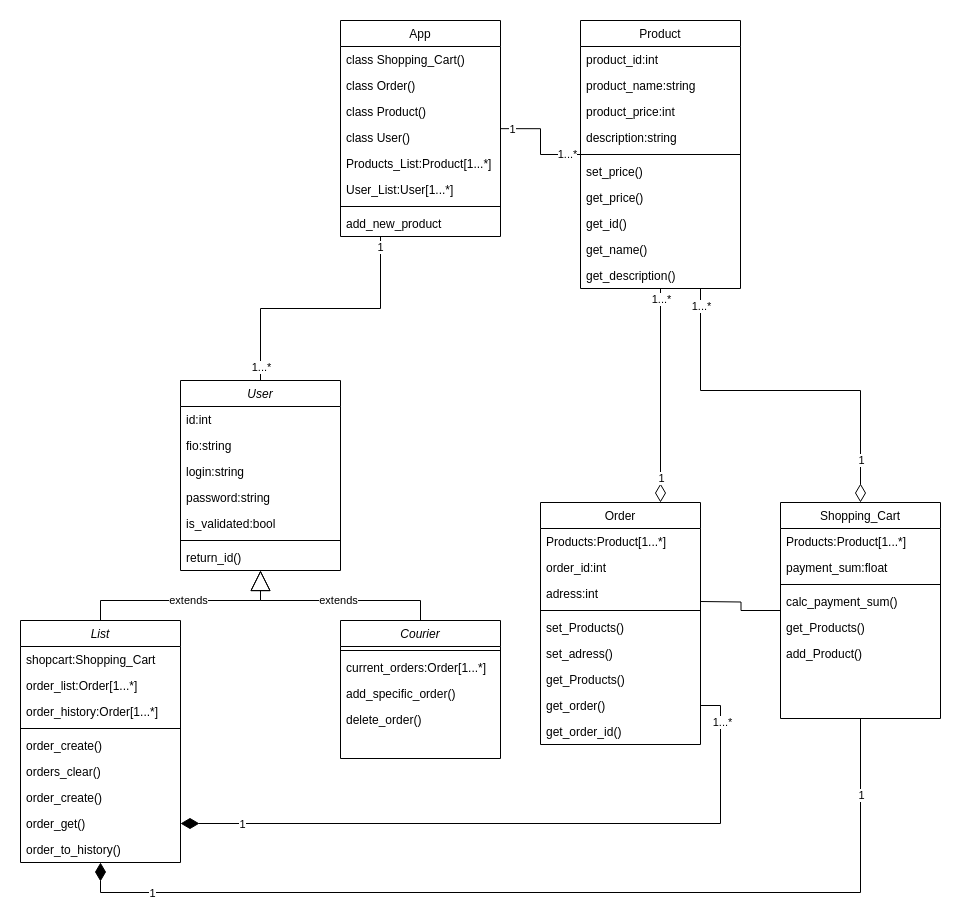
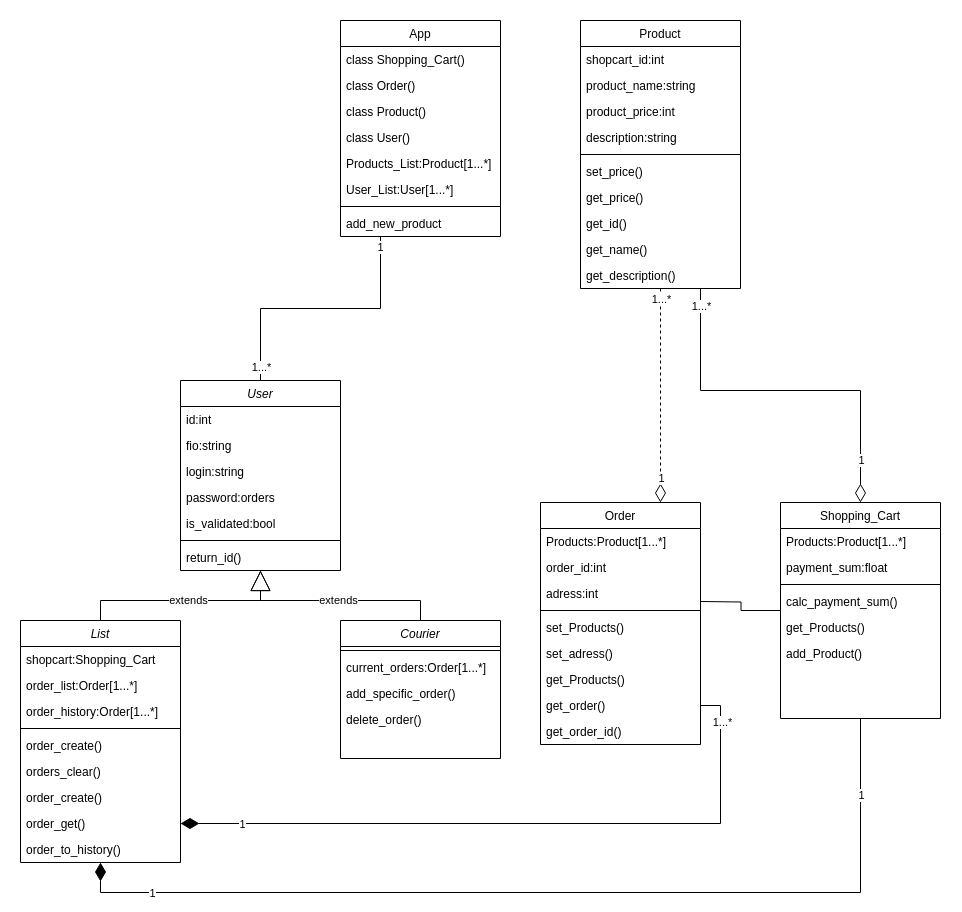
(628, 60) -> (632, 60)
(541, 131) -> none
(661, 388) -> (661, 388)
(233, 498) -> (235, 498)
